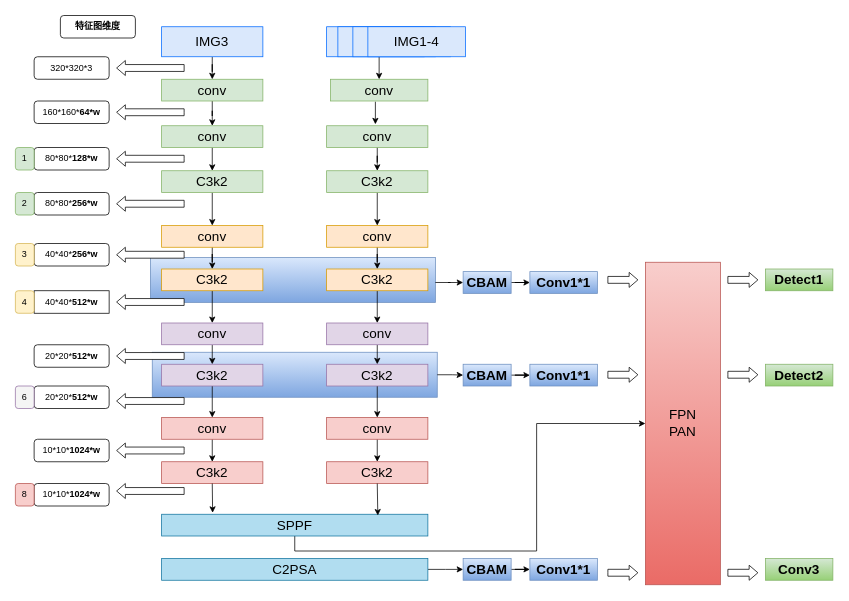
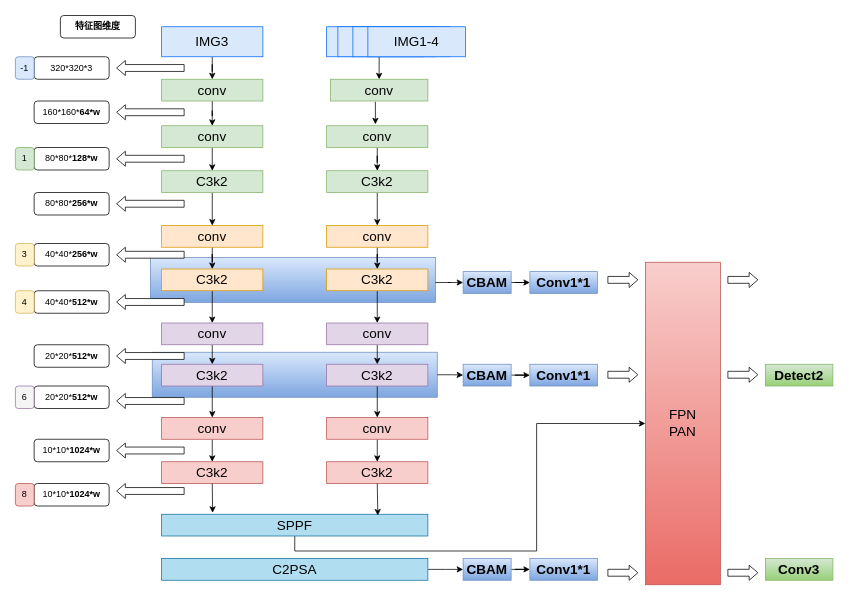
none -> (25, 68)
(25, 204) -> none
(799, 280) -> none
(72, 302) -> (72, 302)
